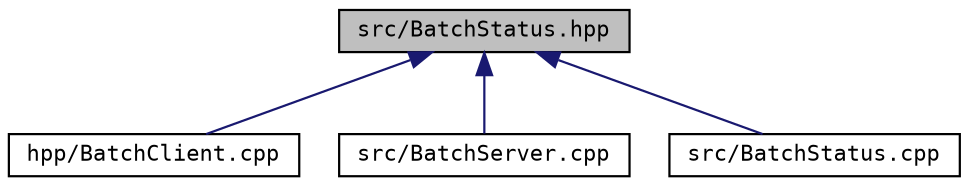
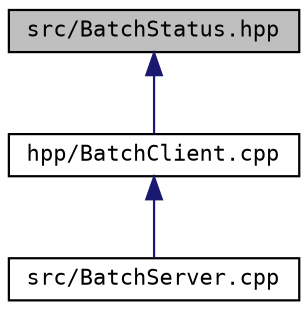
(484, 105) -> (154, 229)
(815, 155) -> none
